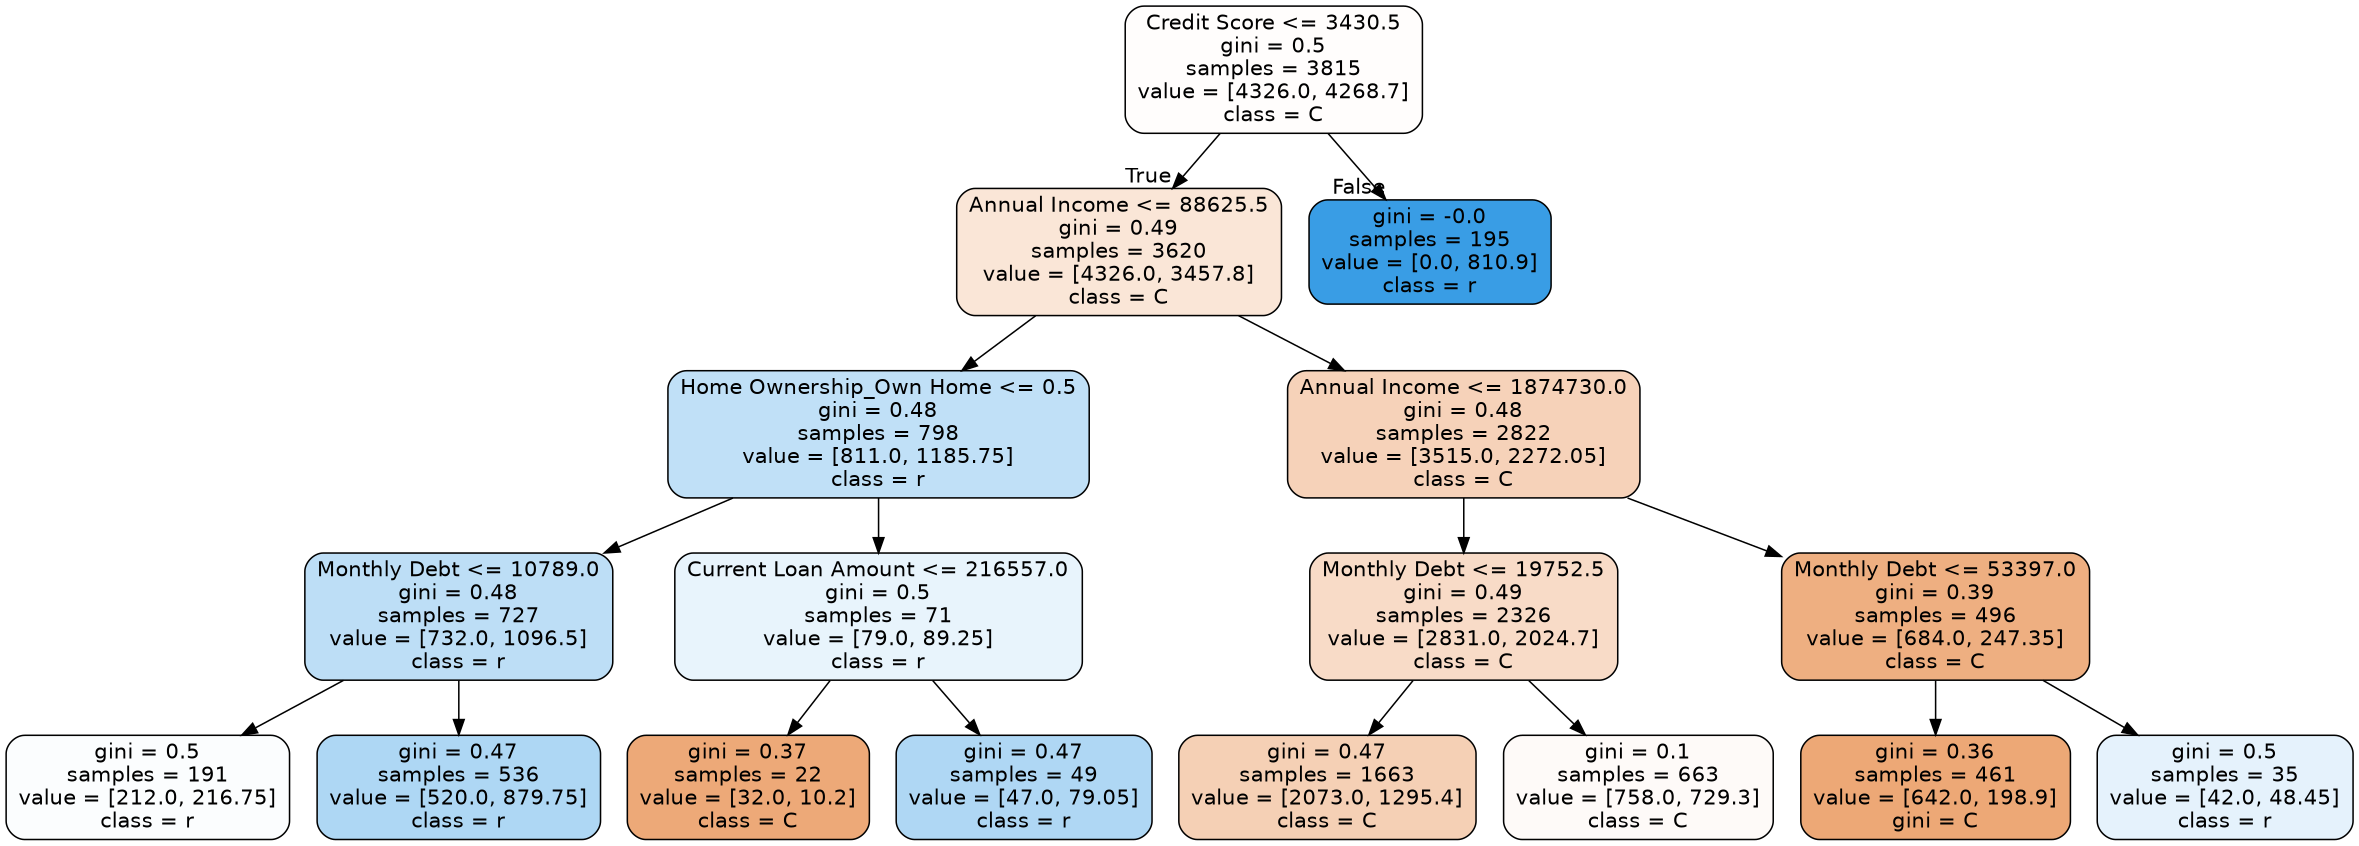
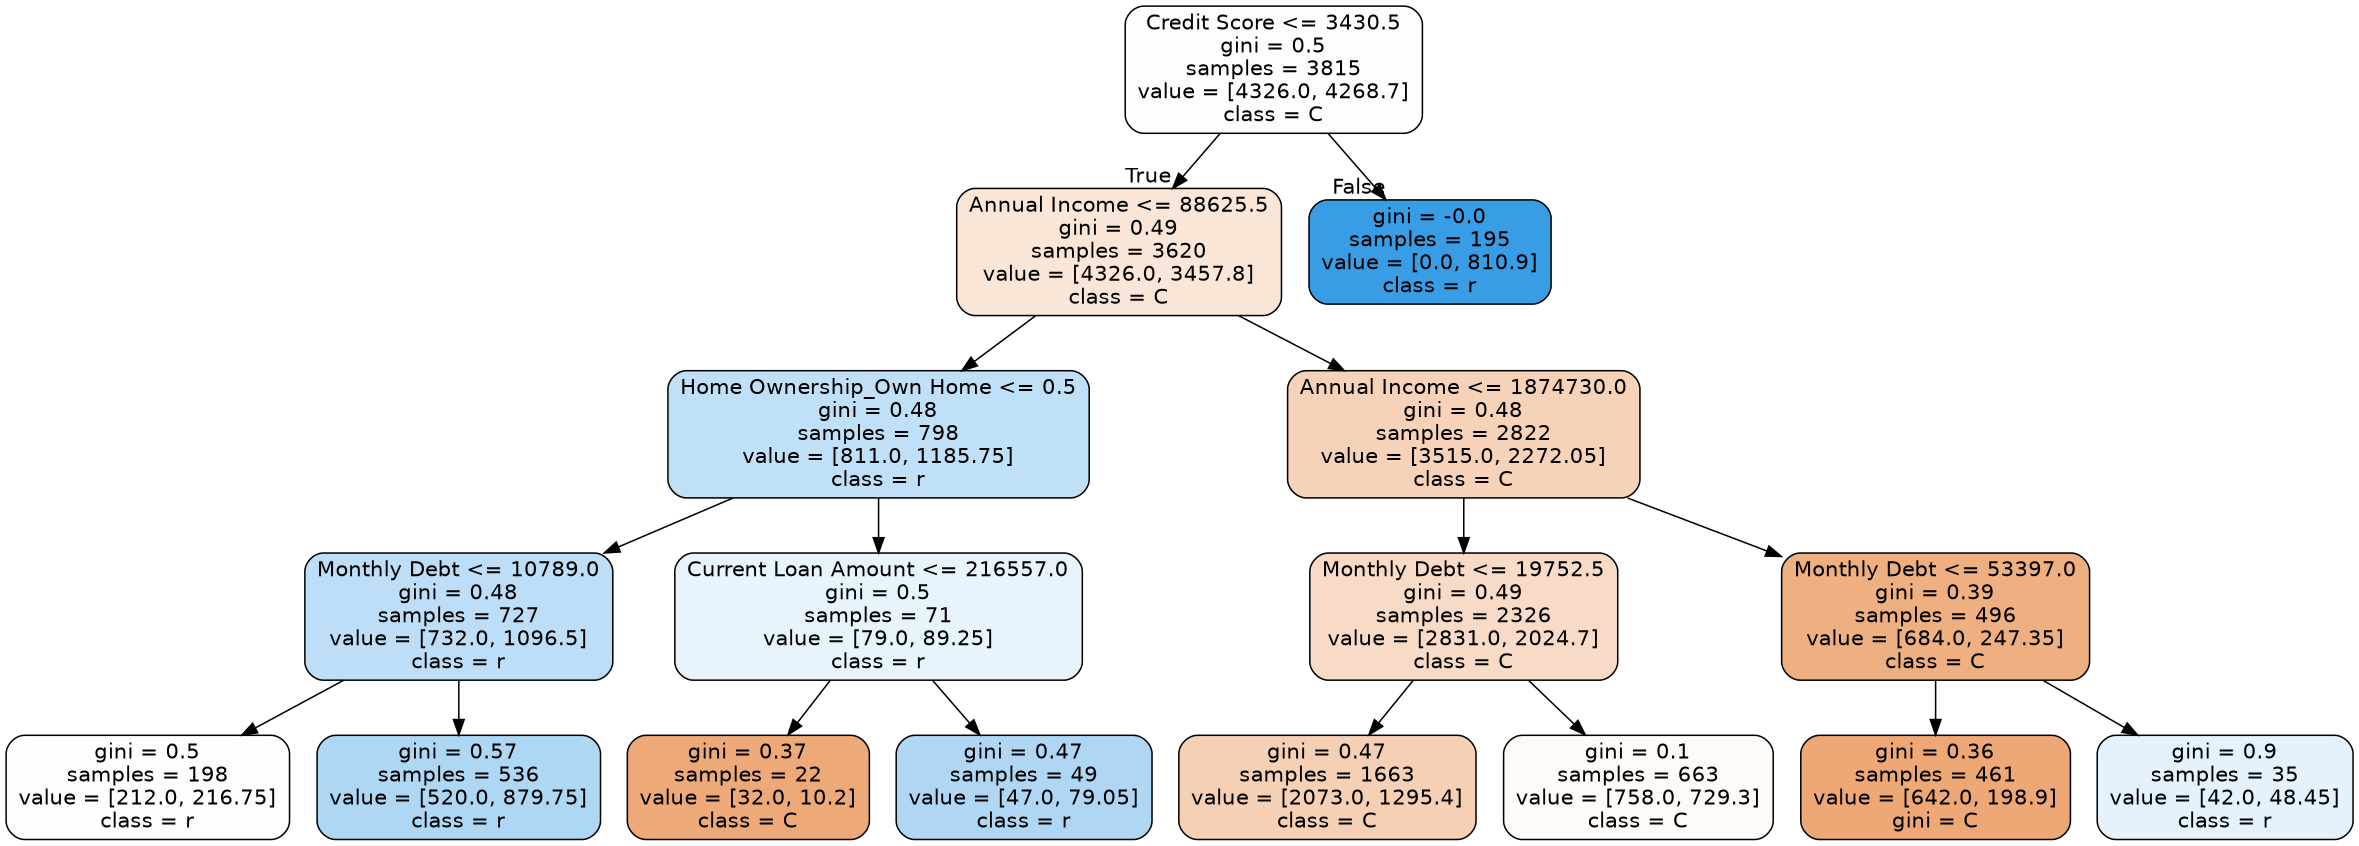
(148, 787) -> (148, 787)
(459, 787) -> (459, 787)
(2225, 787) -> (2225, 787)
